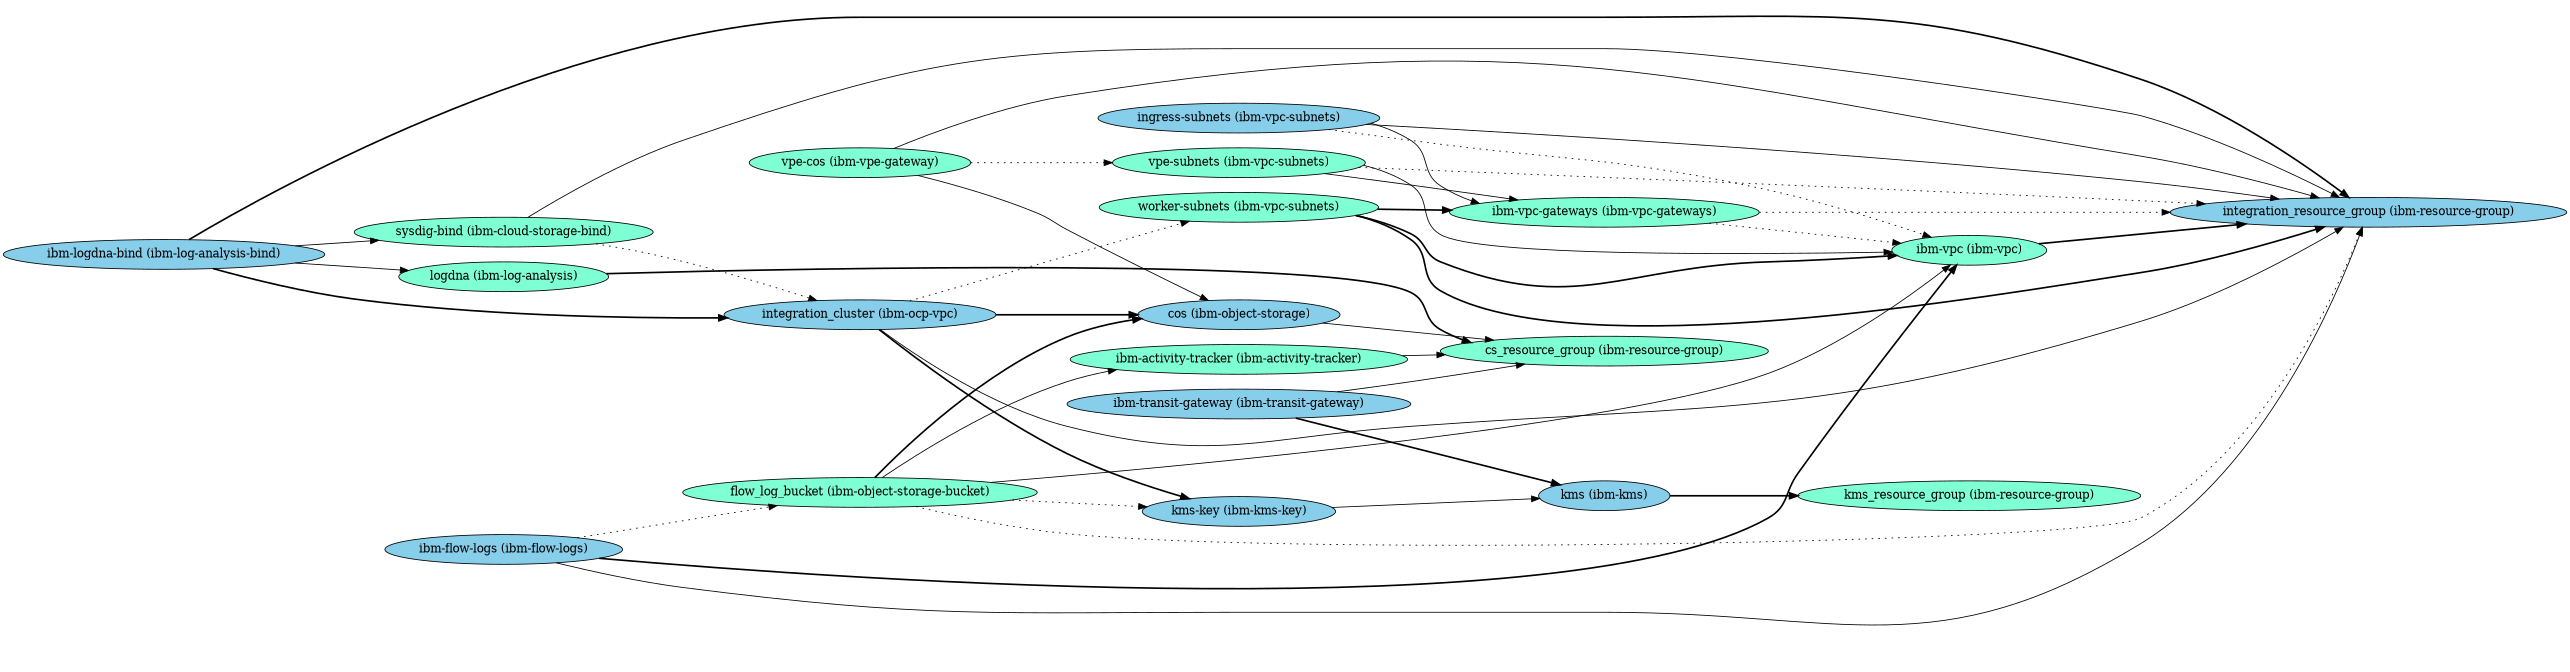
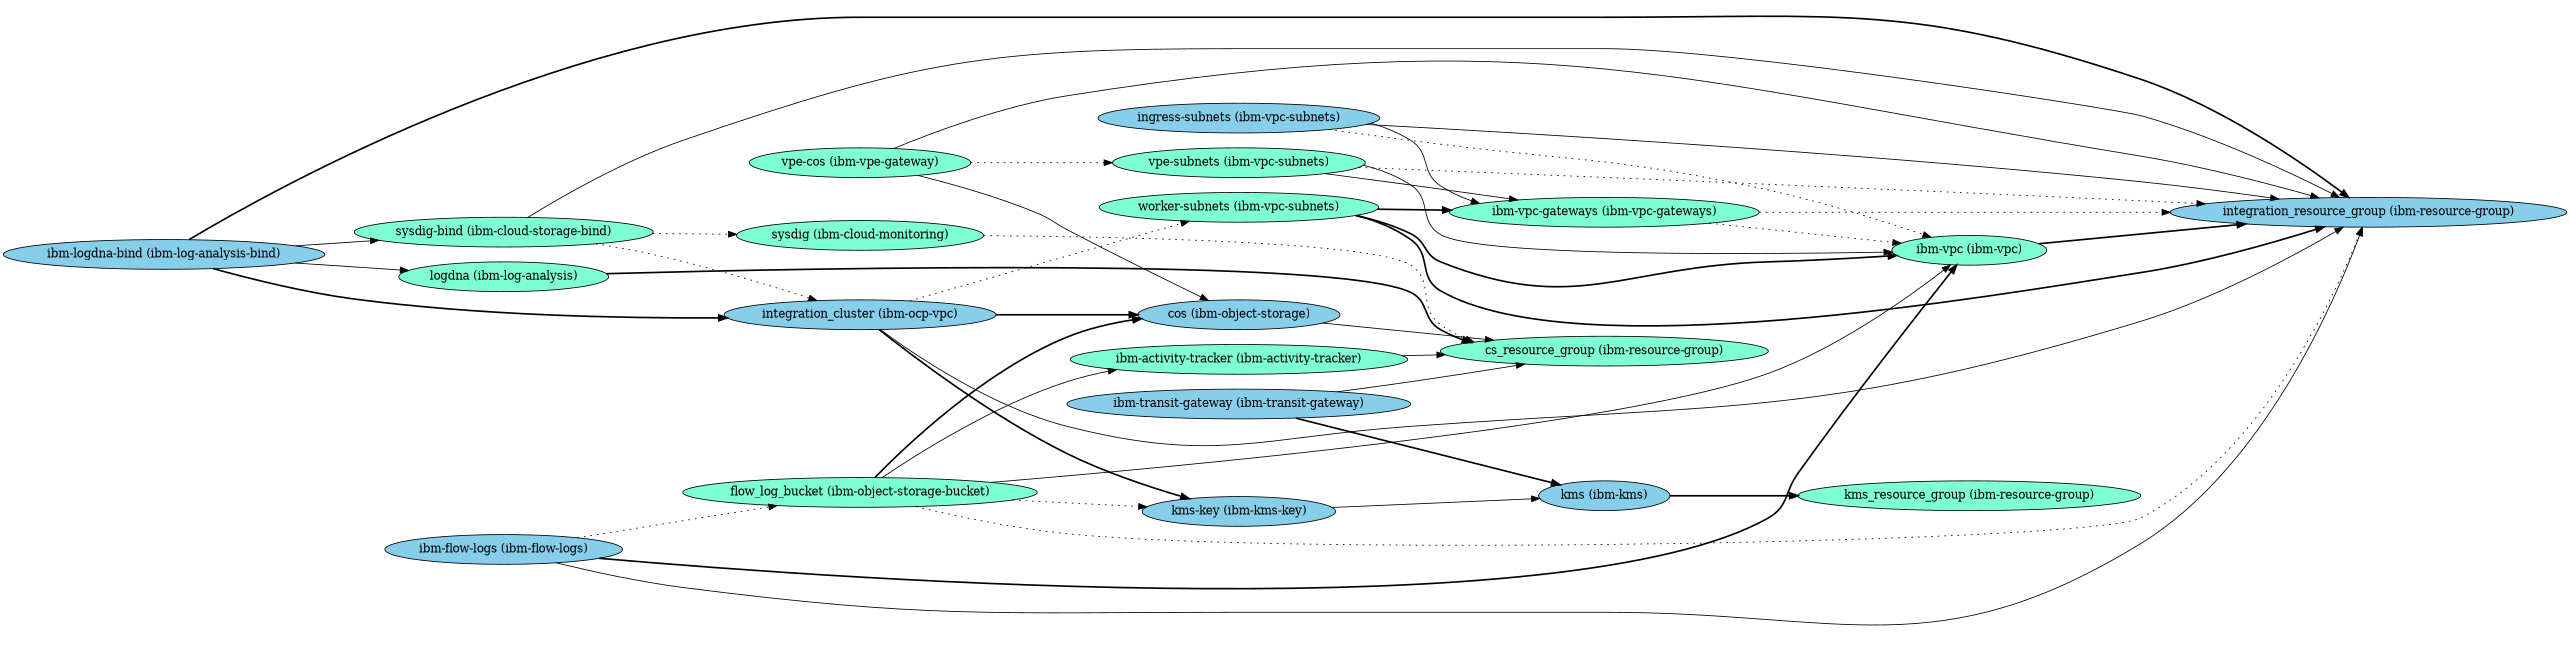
none -> (860, 235)
